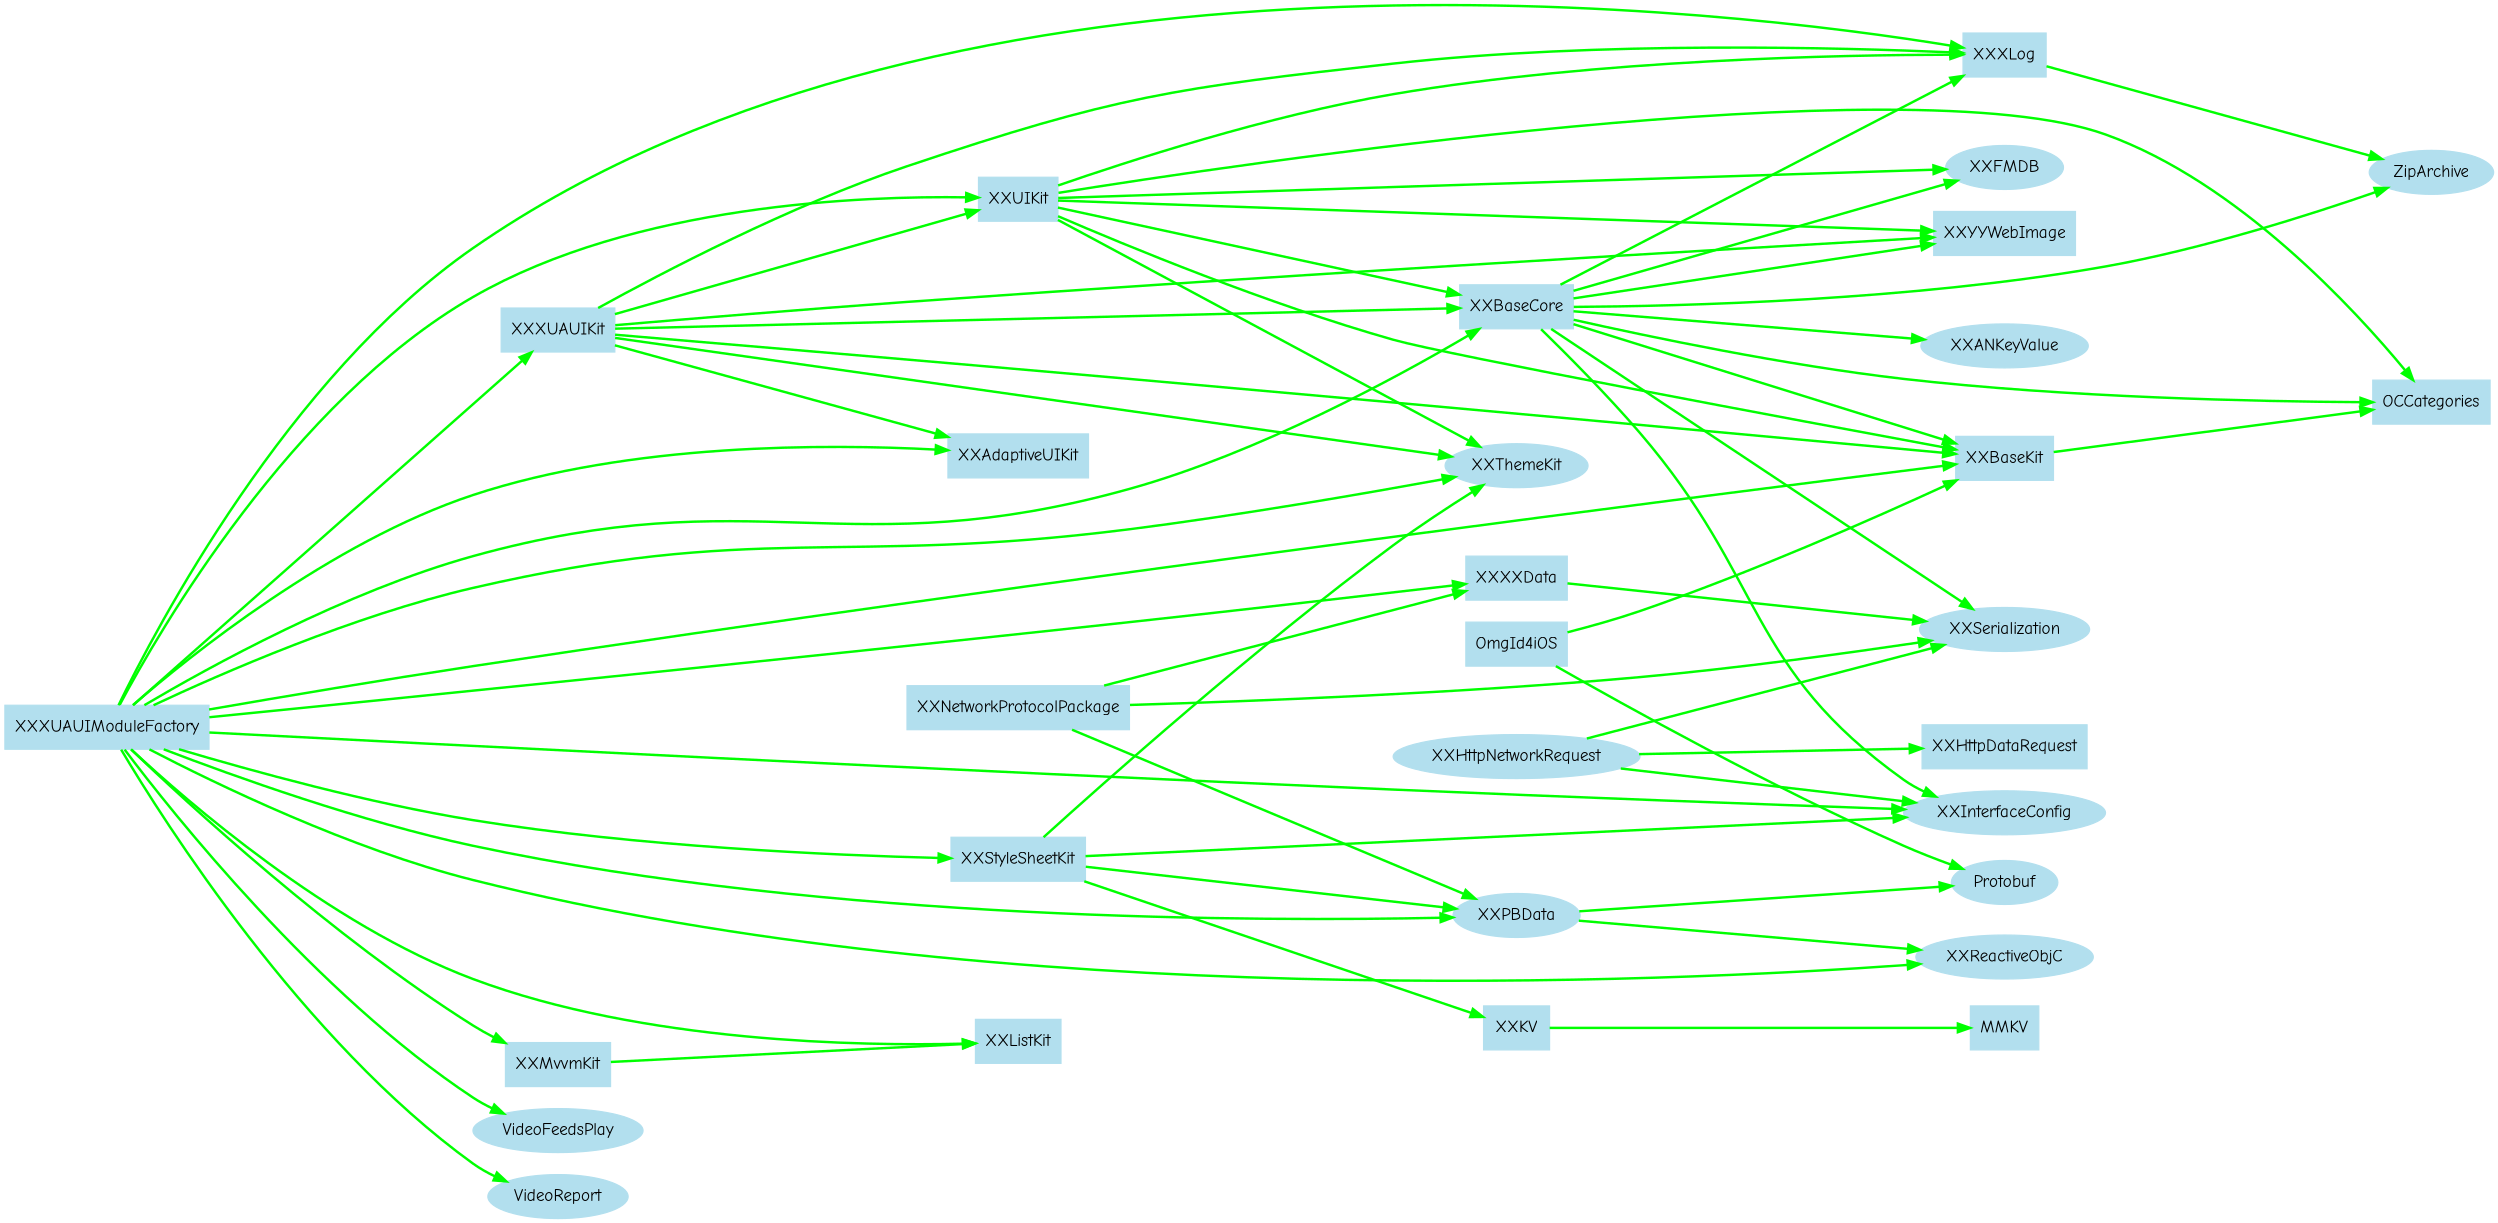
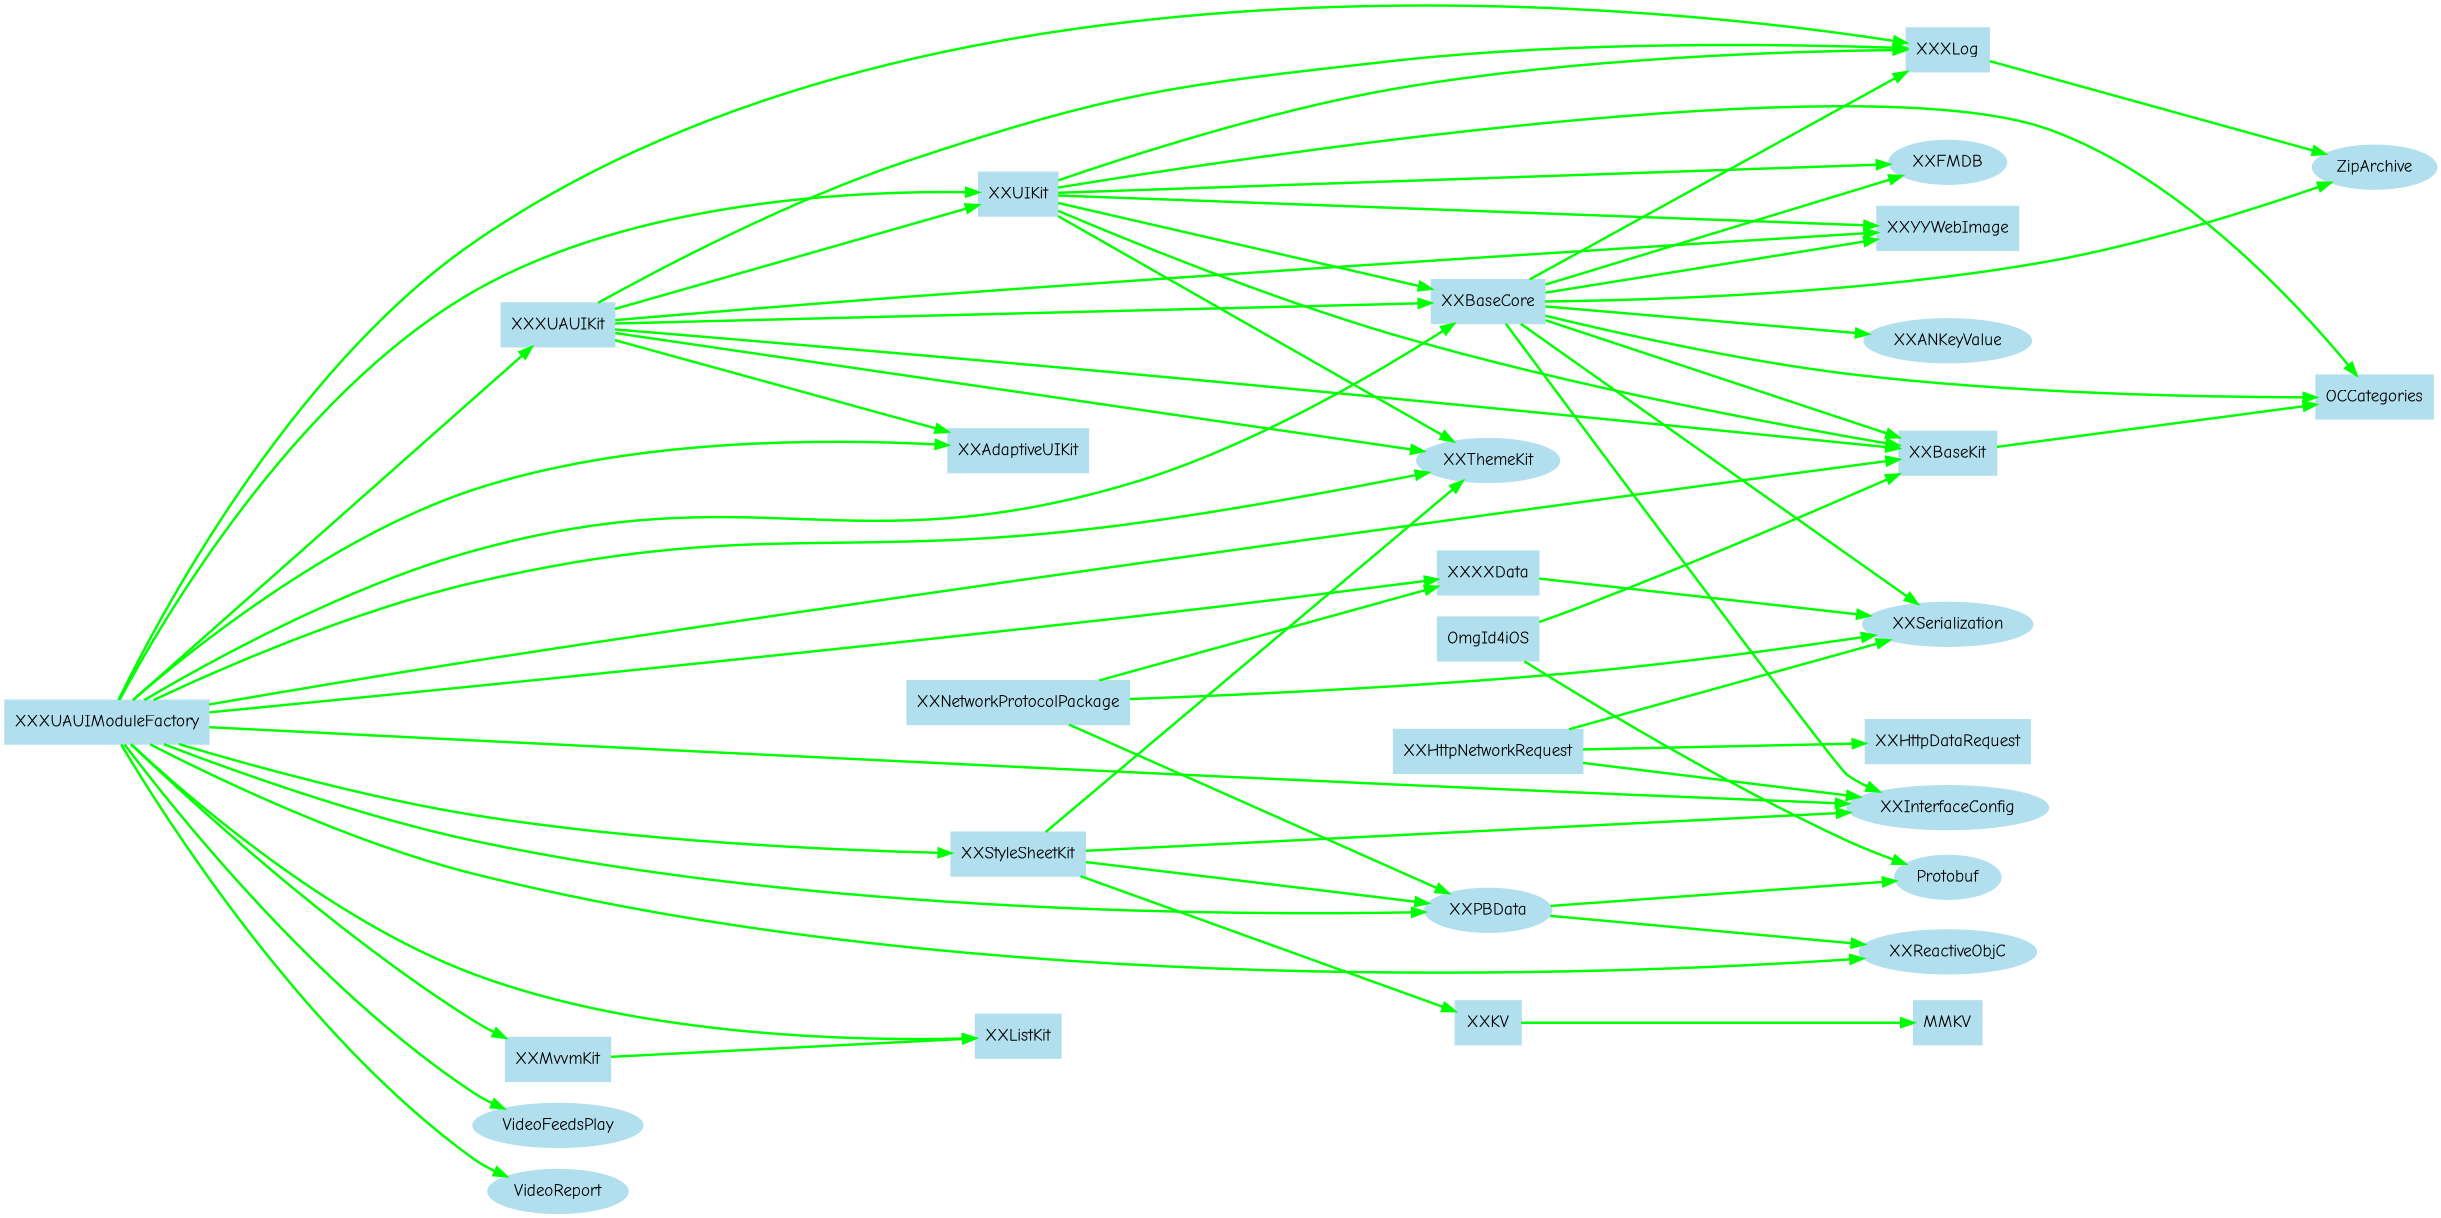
(1517, 757) -> (1488, 751)
